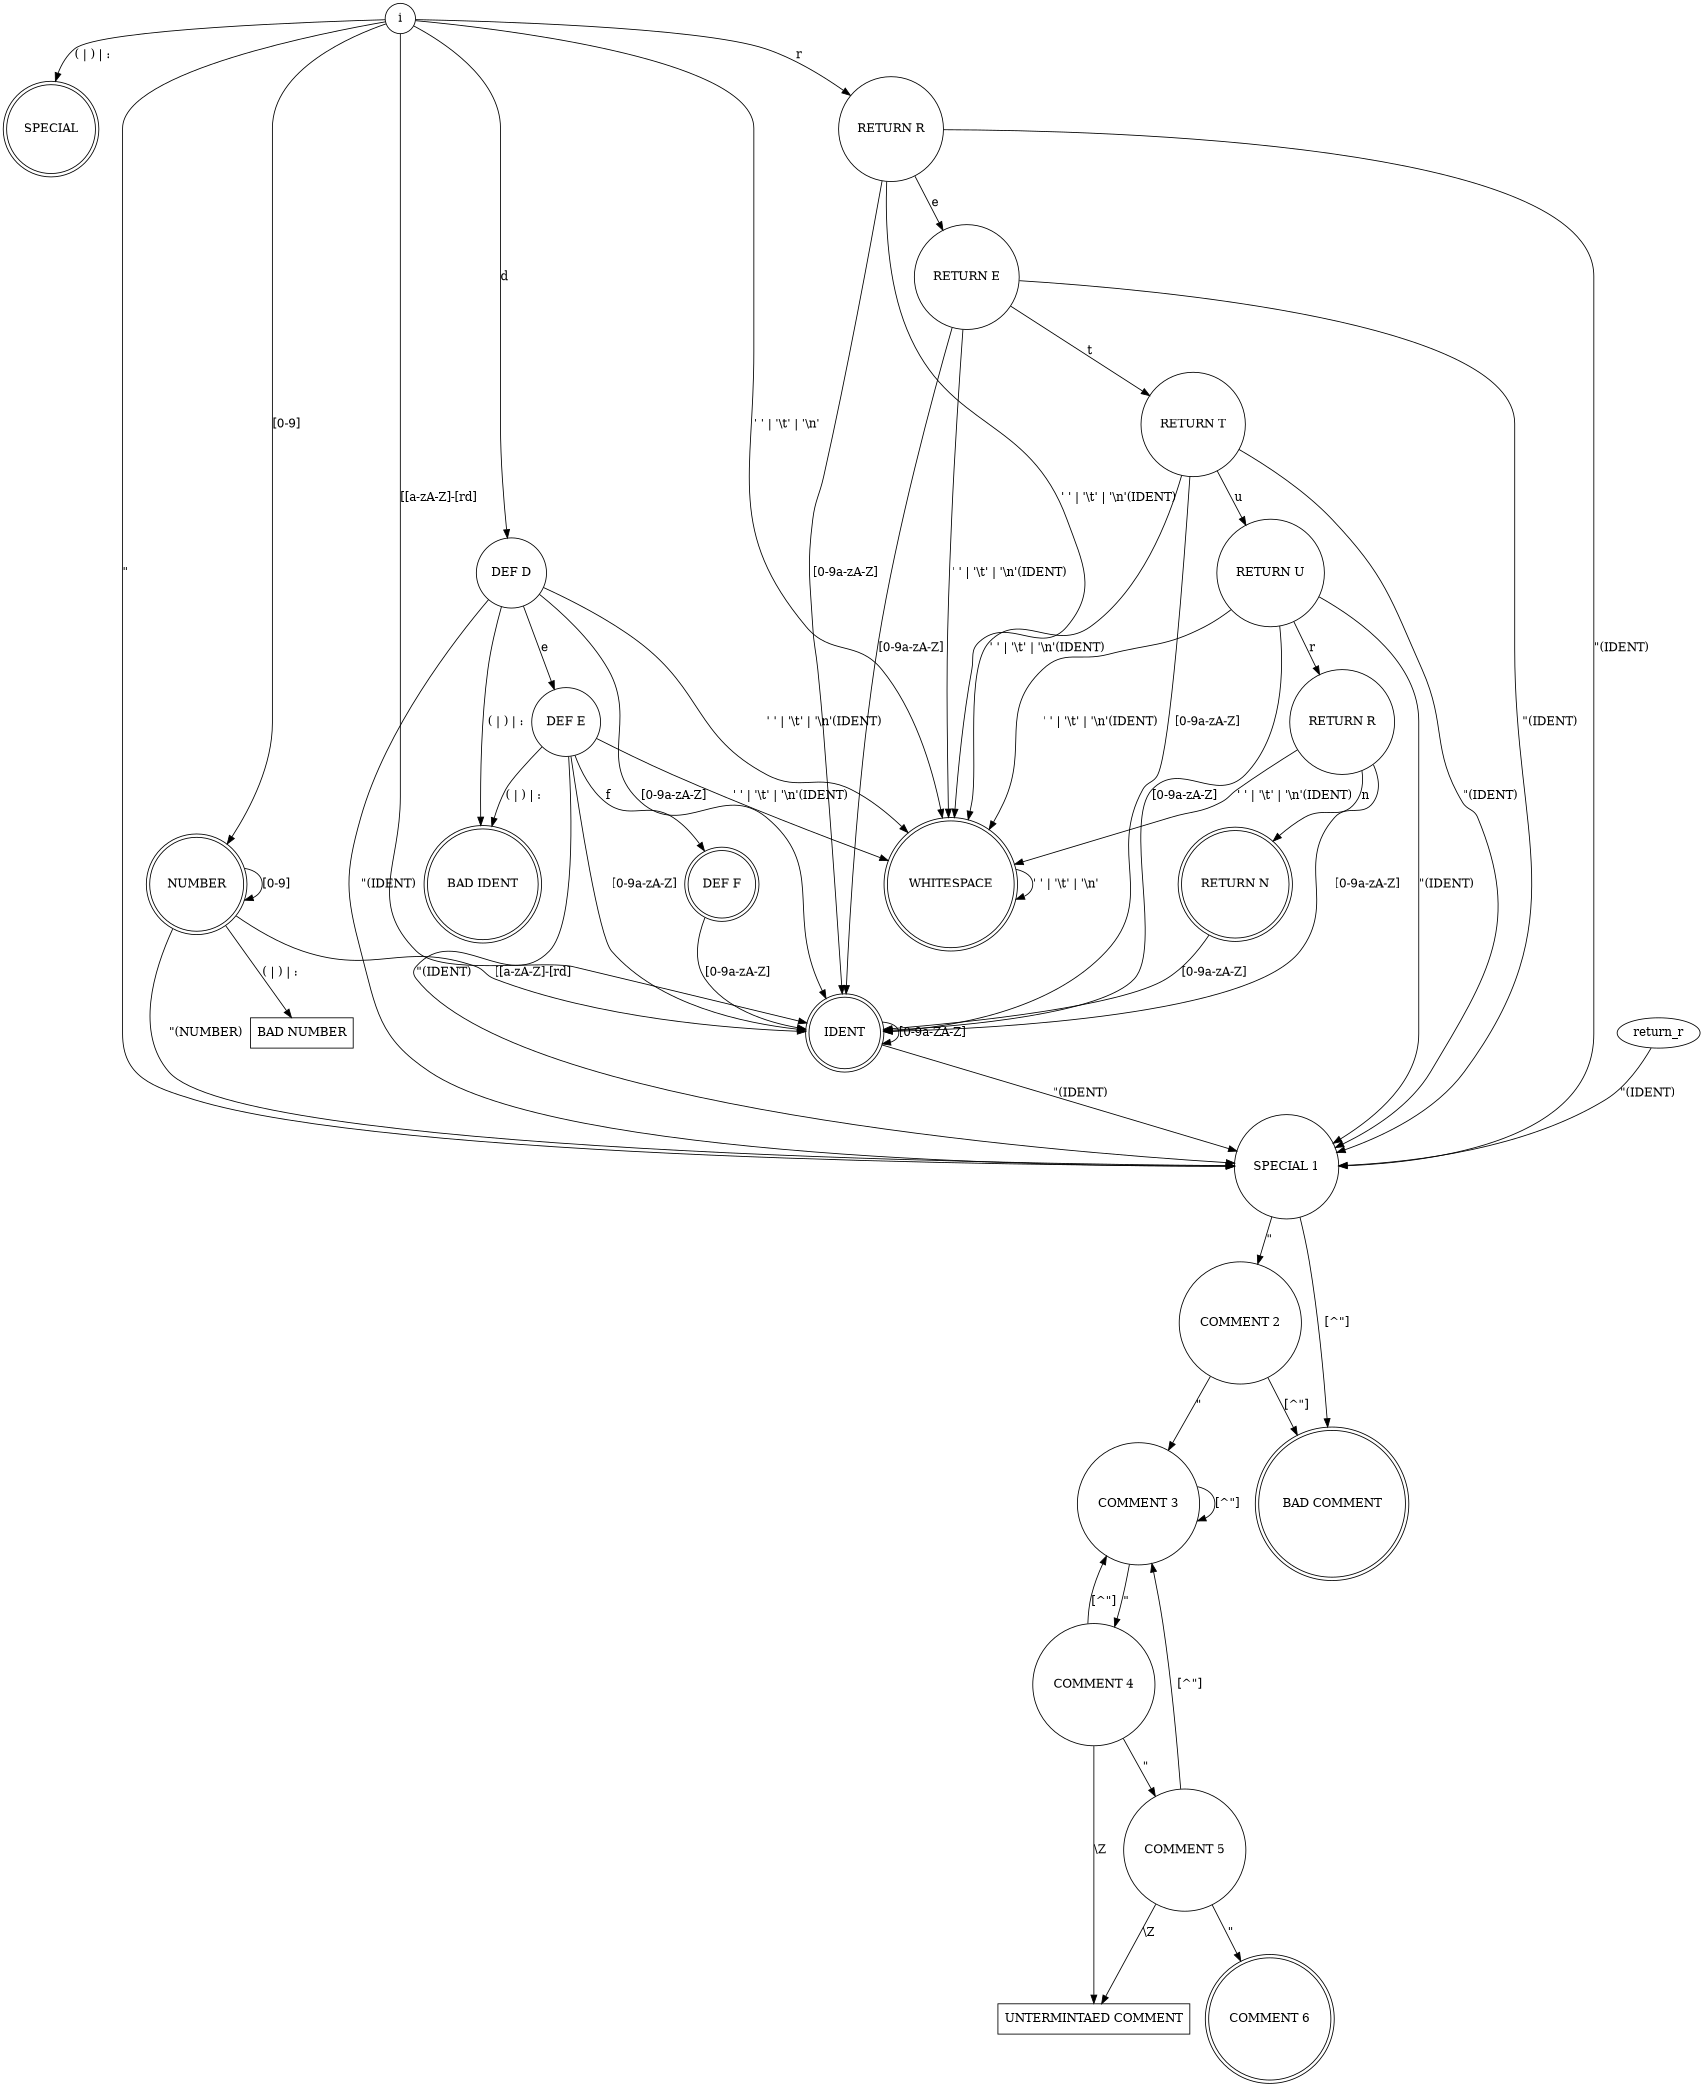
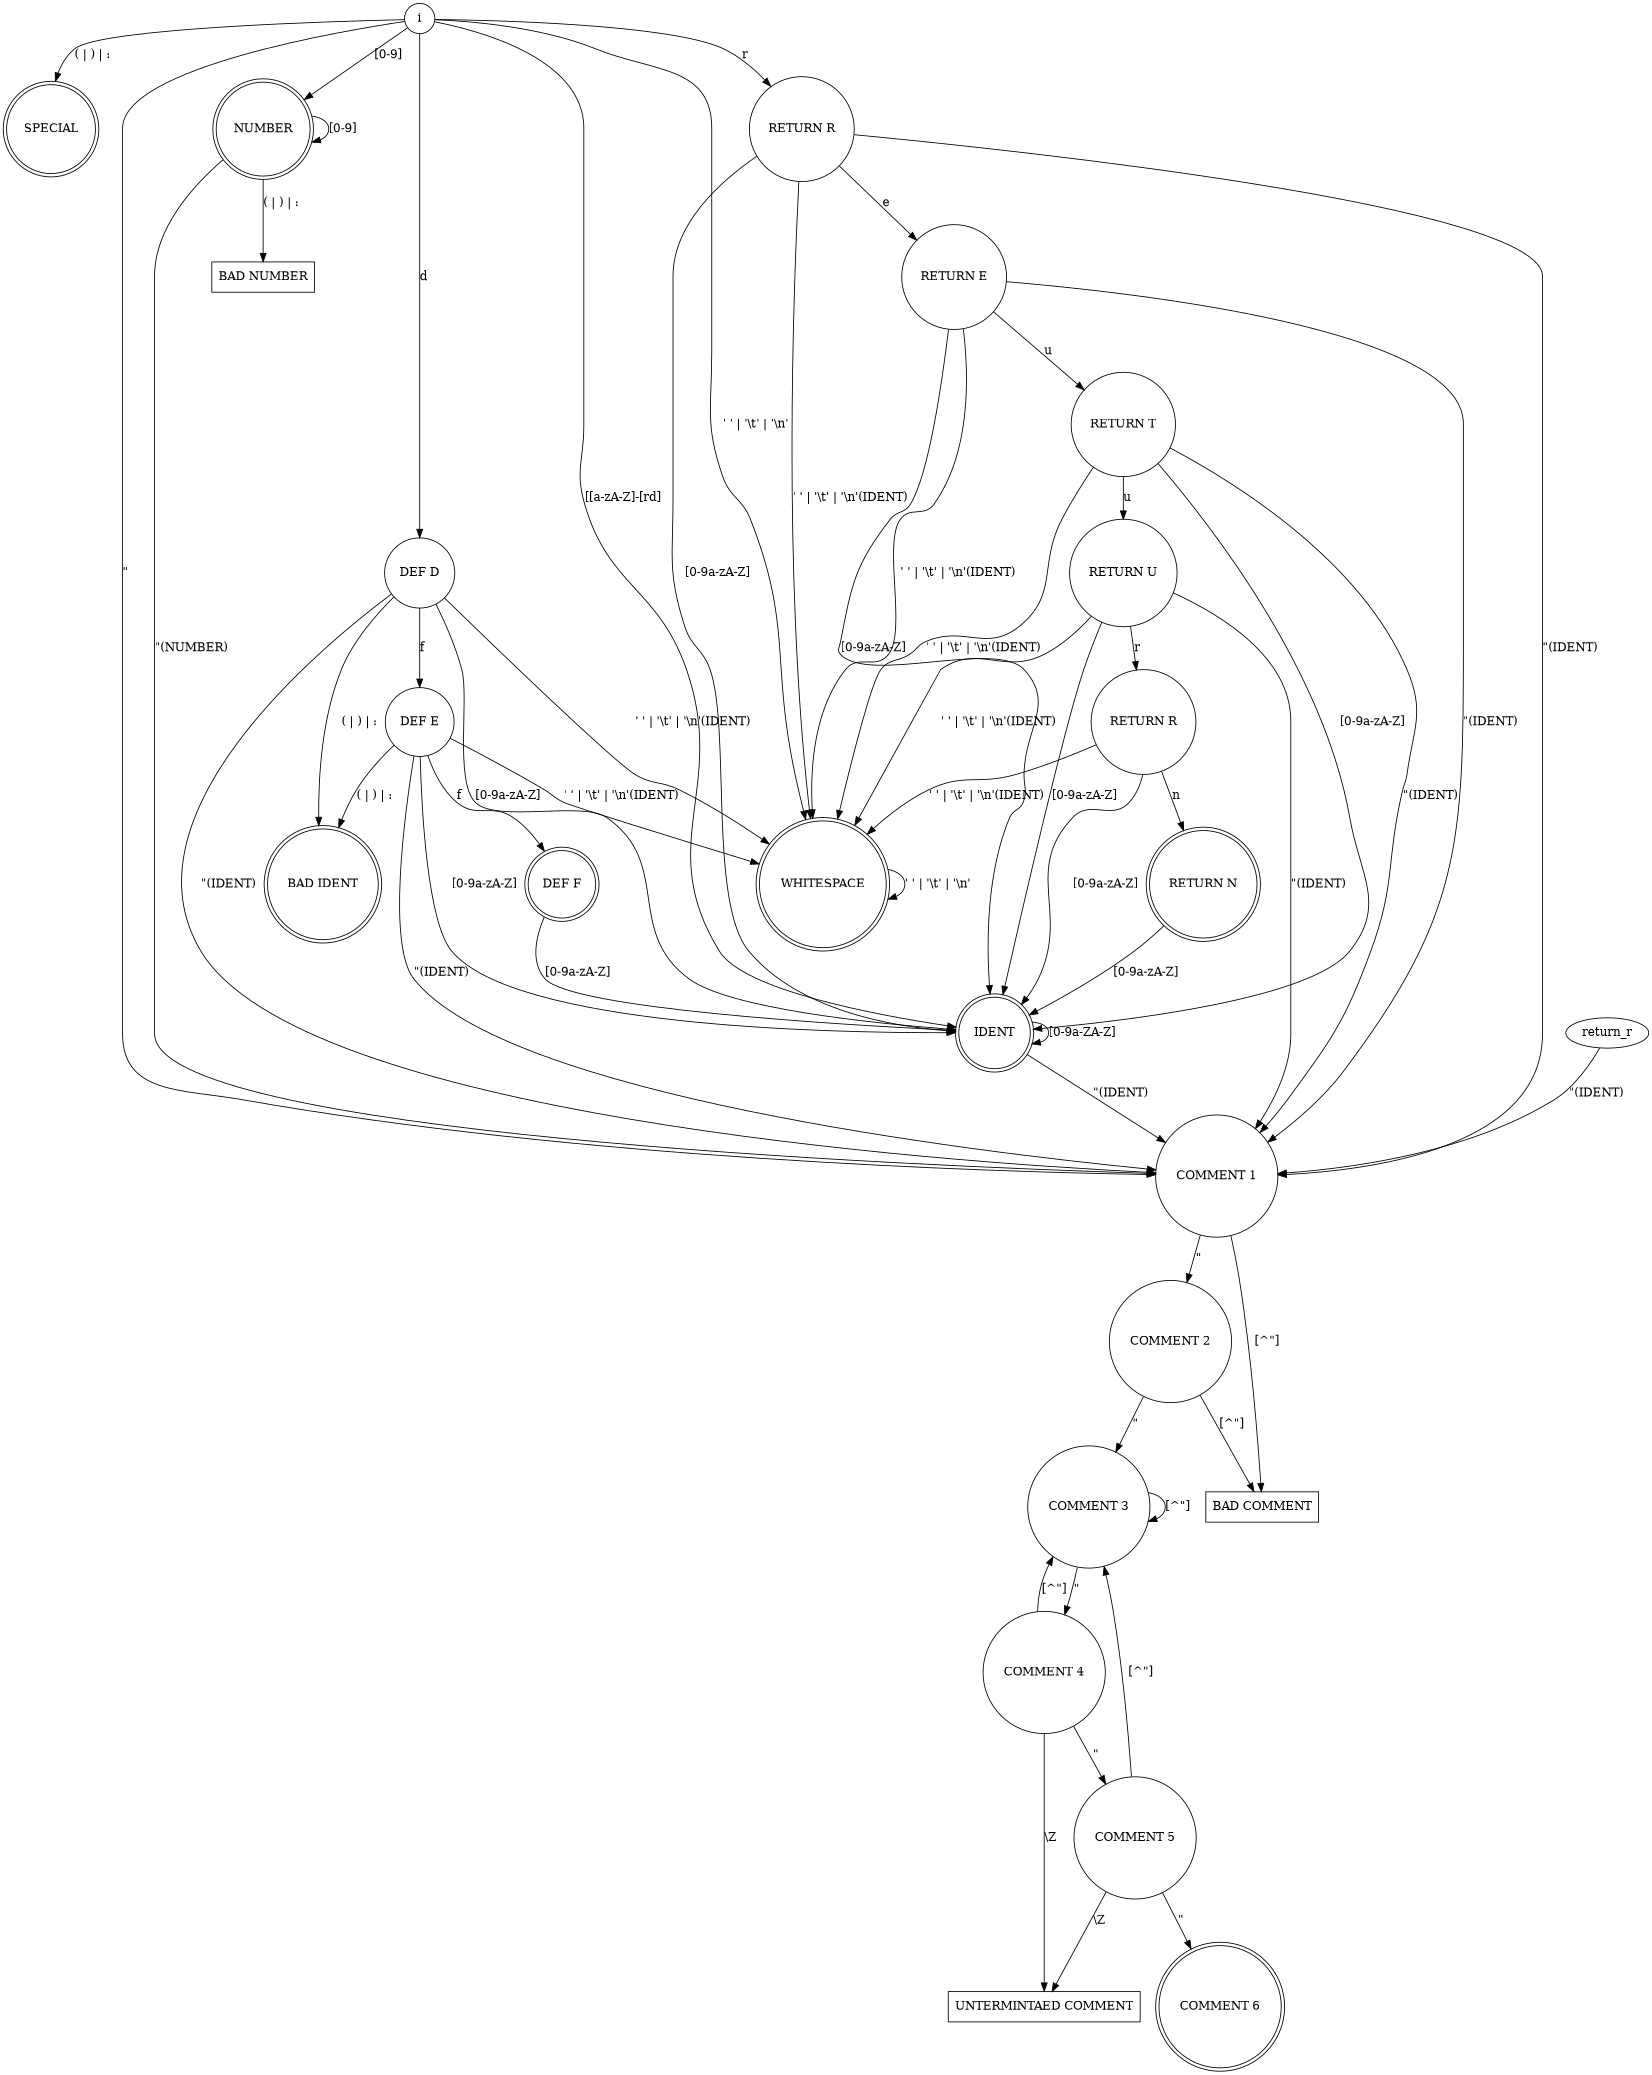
(1090, 351) -> (1048, 351)
(545, 648) -> (422, 648)
(511, 984) -> none
(1287, 1167) -> (1217, 1176)
(1332, 1504) -> (1262, 1507)
